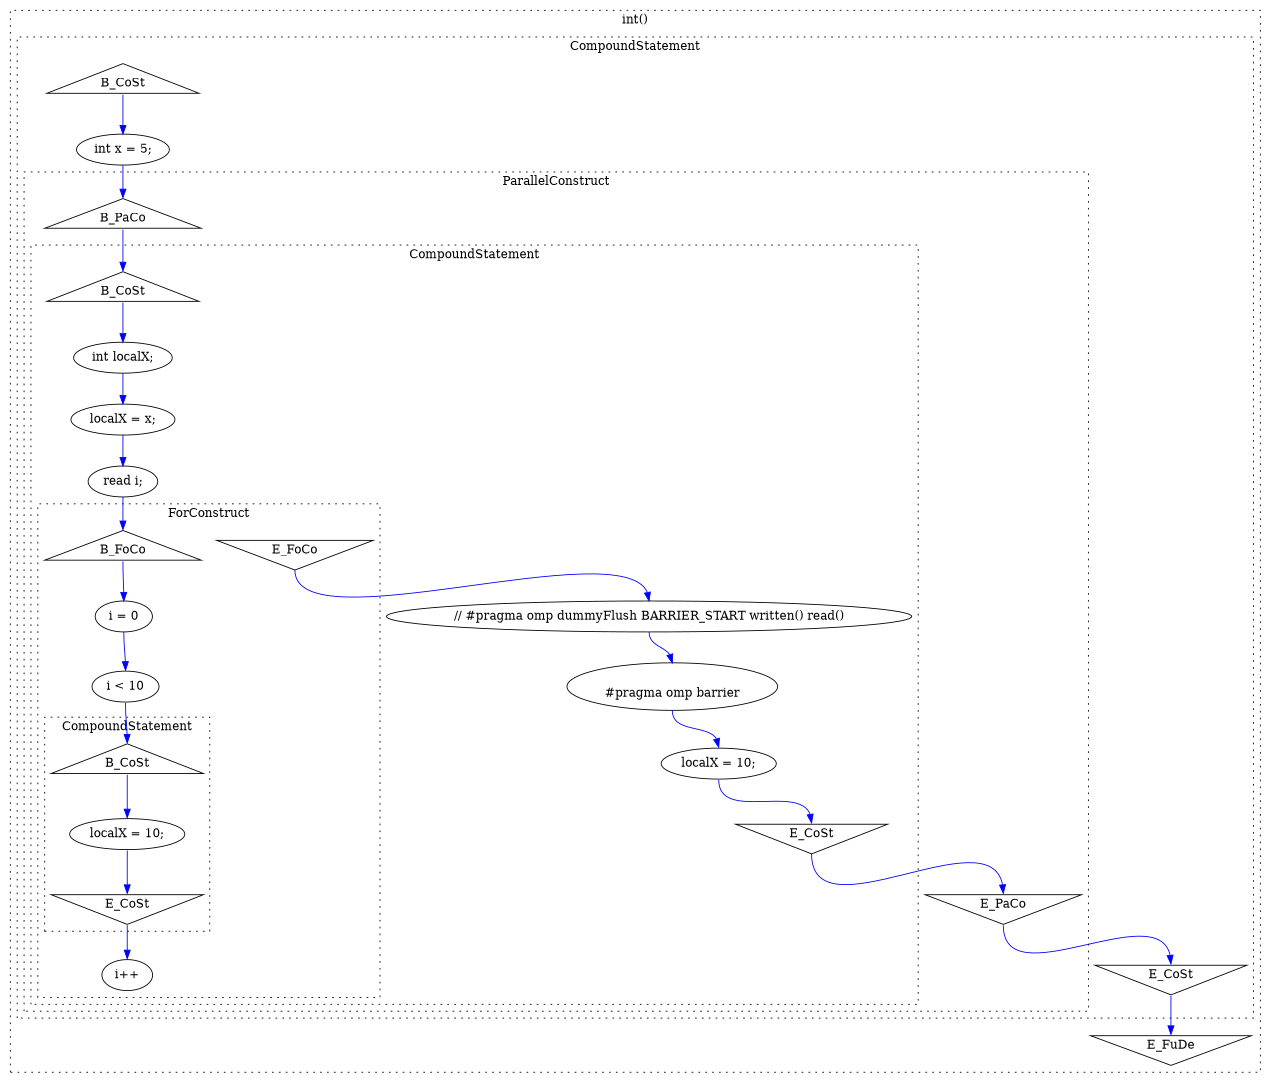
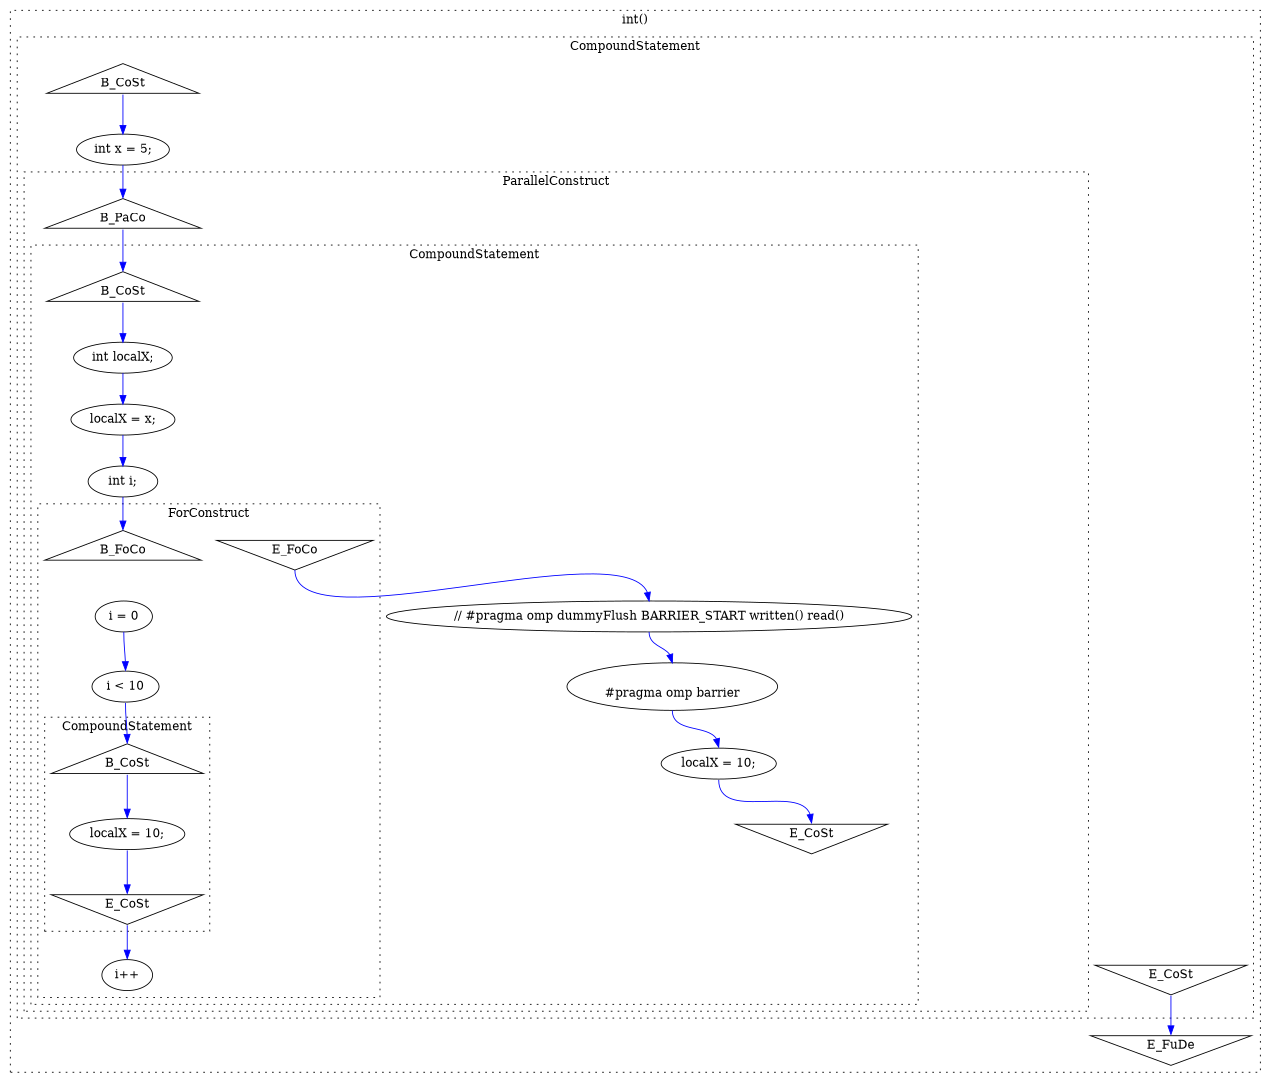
(123, 481) -> (123, 481)
(123, 577) -> none
(1003, 905) -> none
